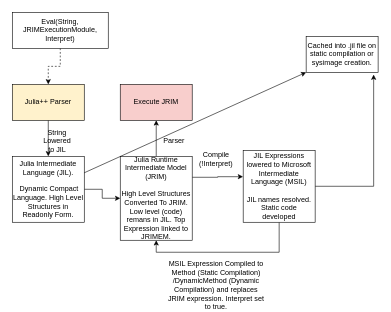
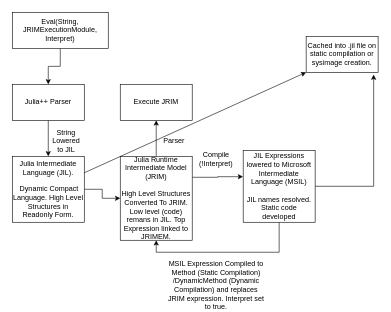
(56, 66) -> (56, 66)
(48, 102) -> (48, 102)
(156, 102) -> (156, 102)
(57, 141) -> (66, 141)
